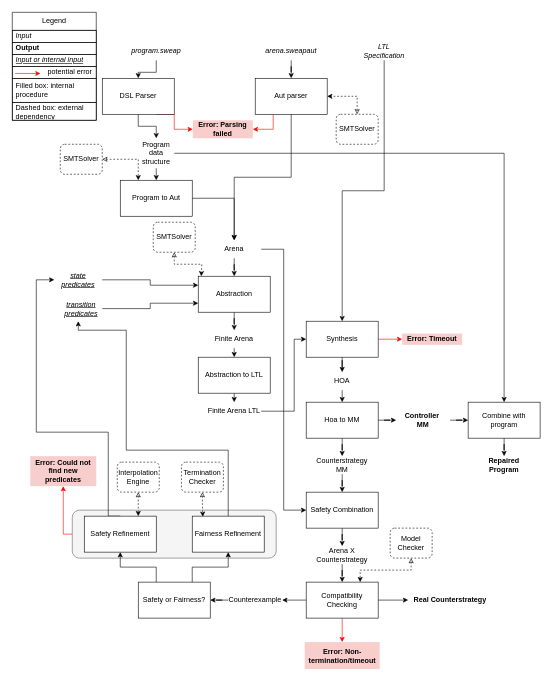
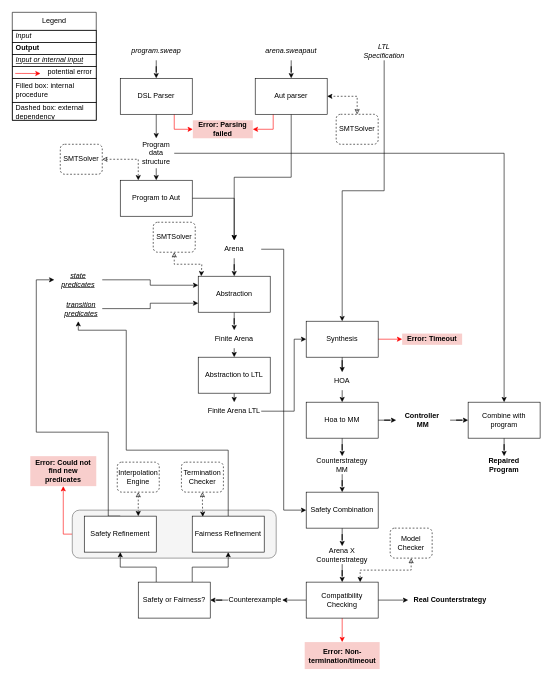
(138, 96) -> (156, 96)
